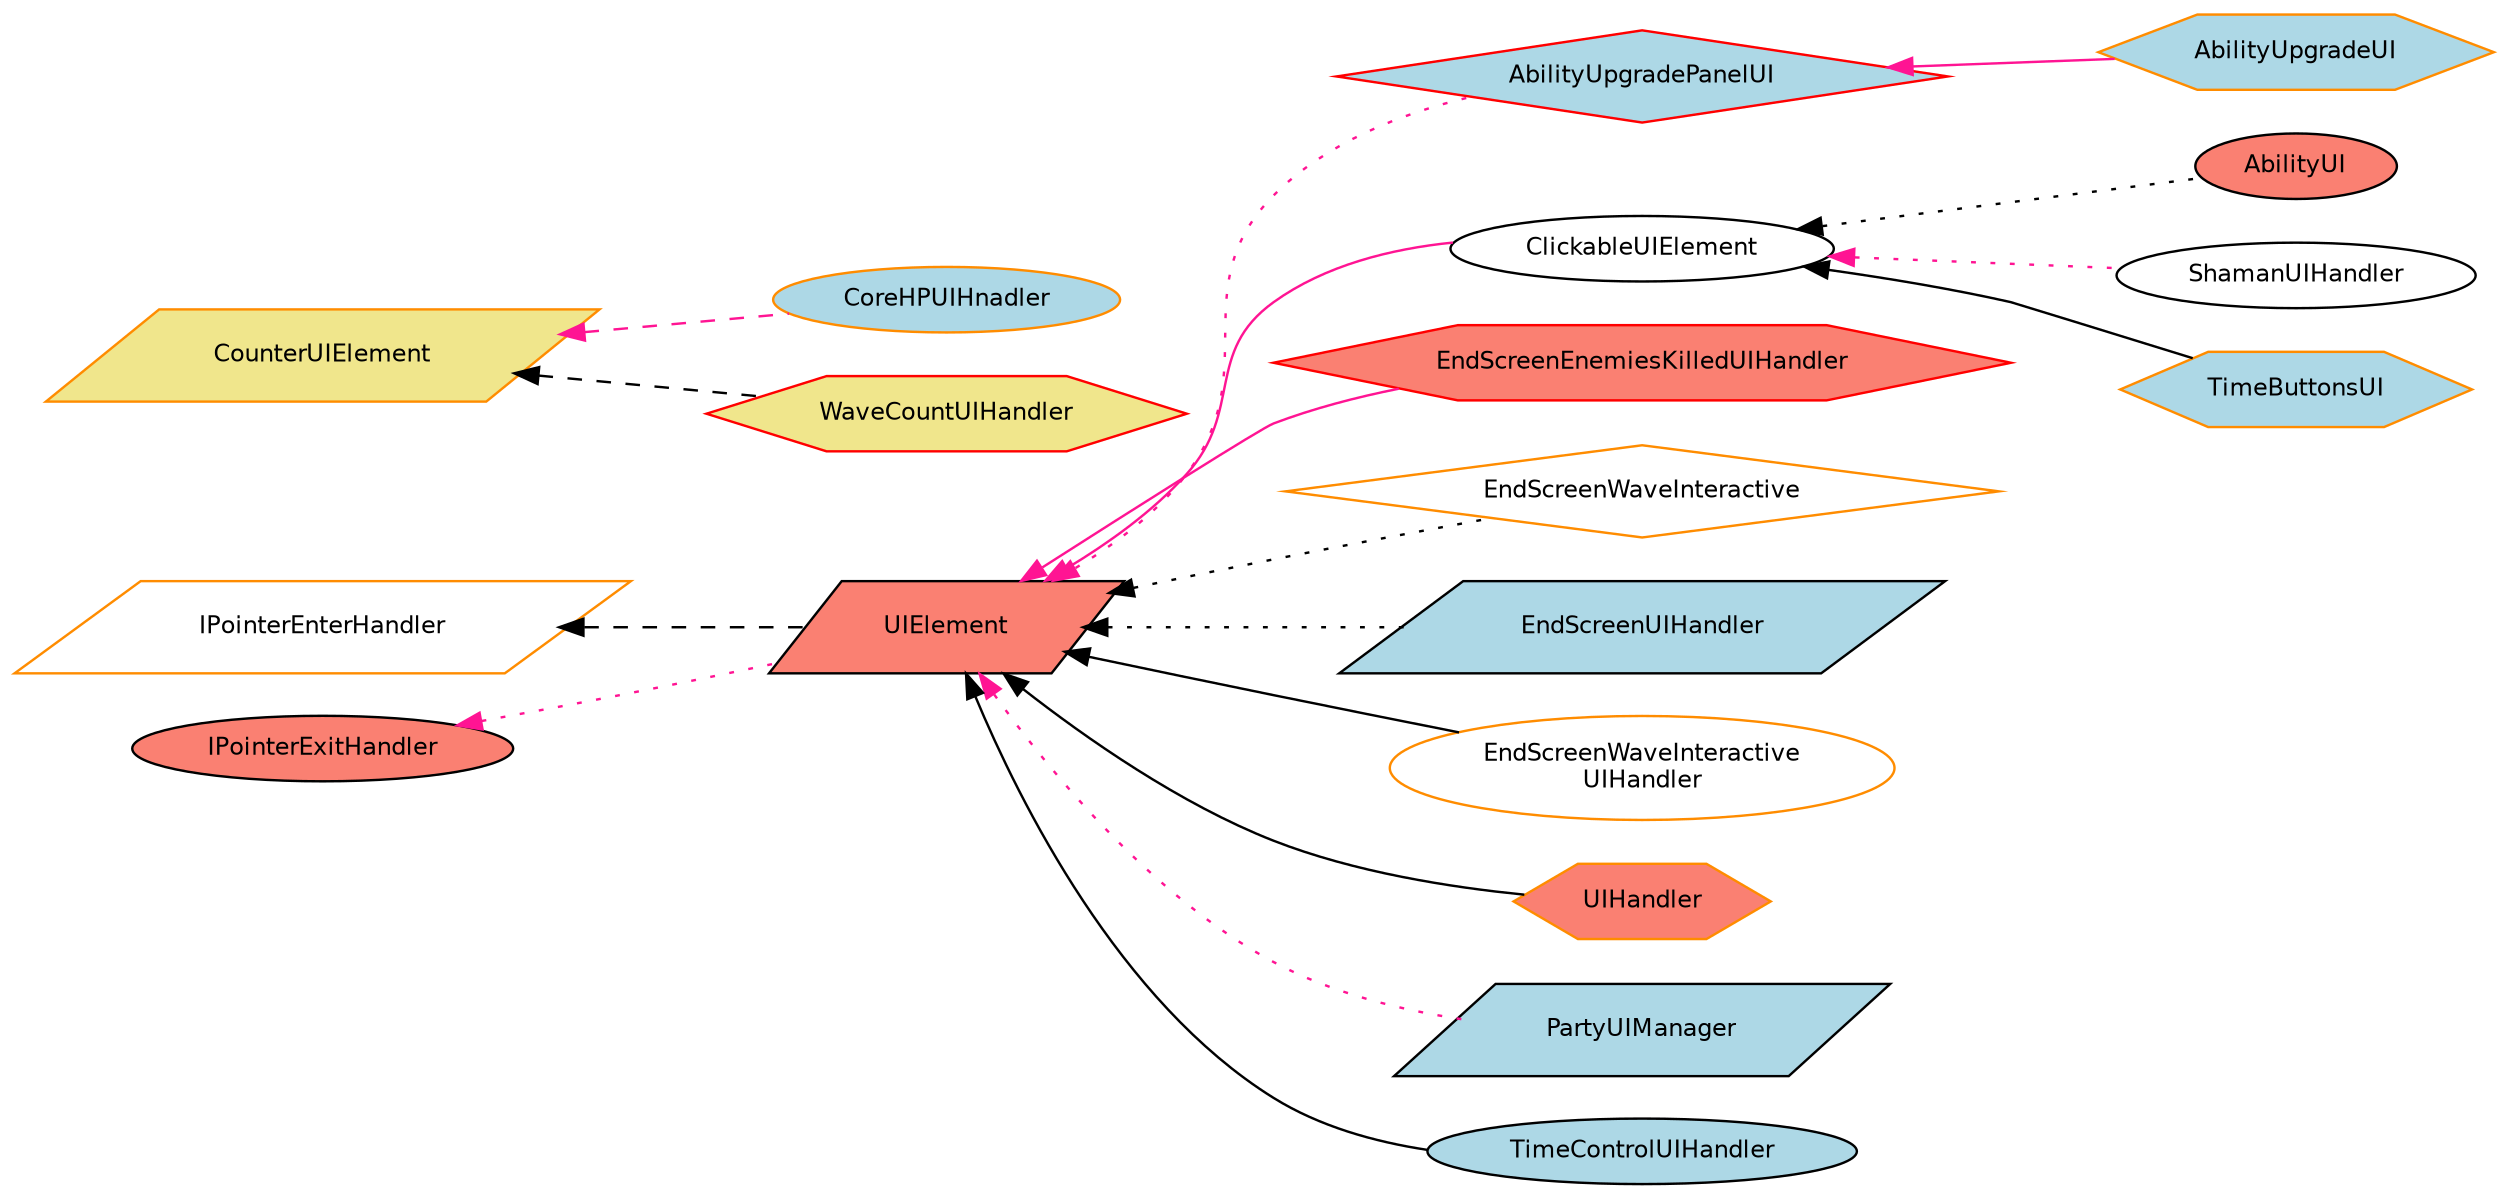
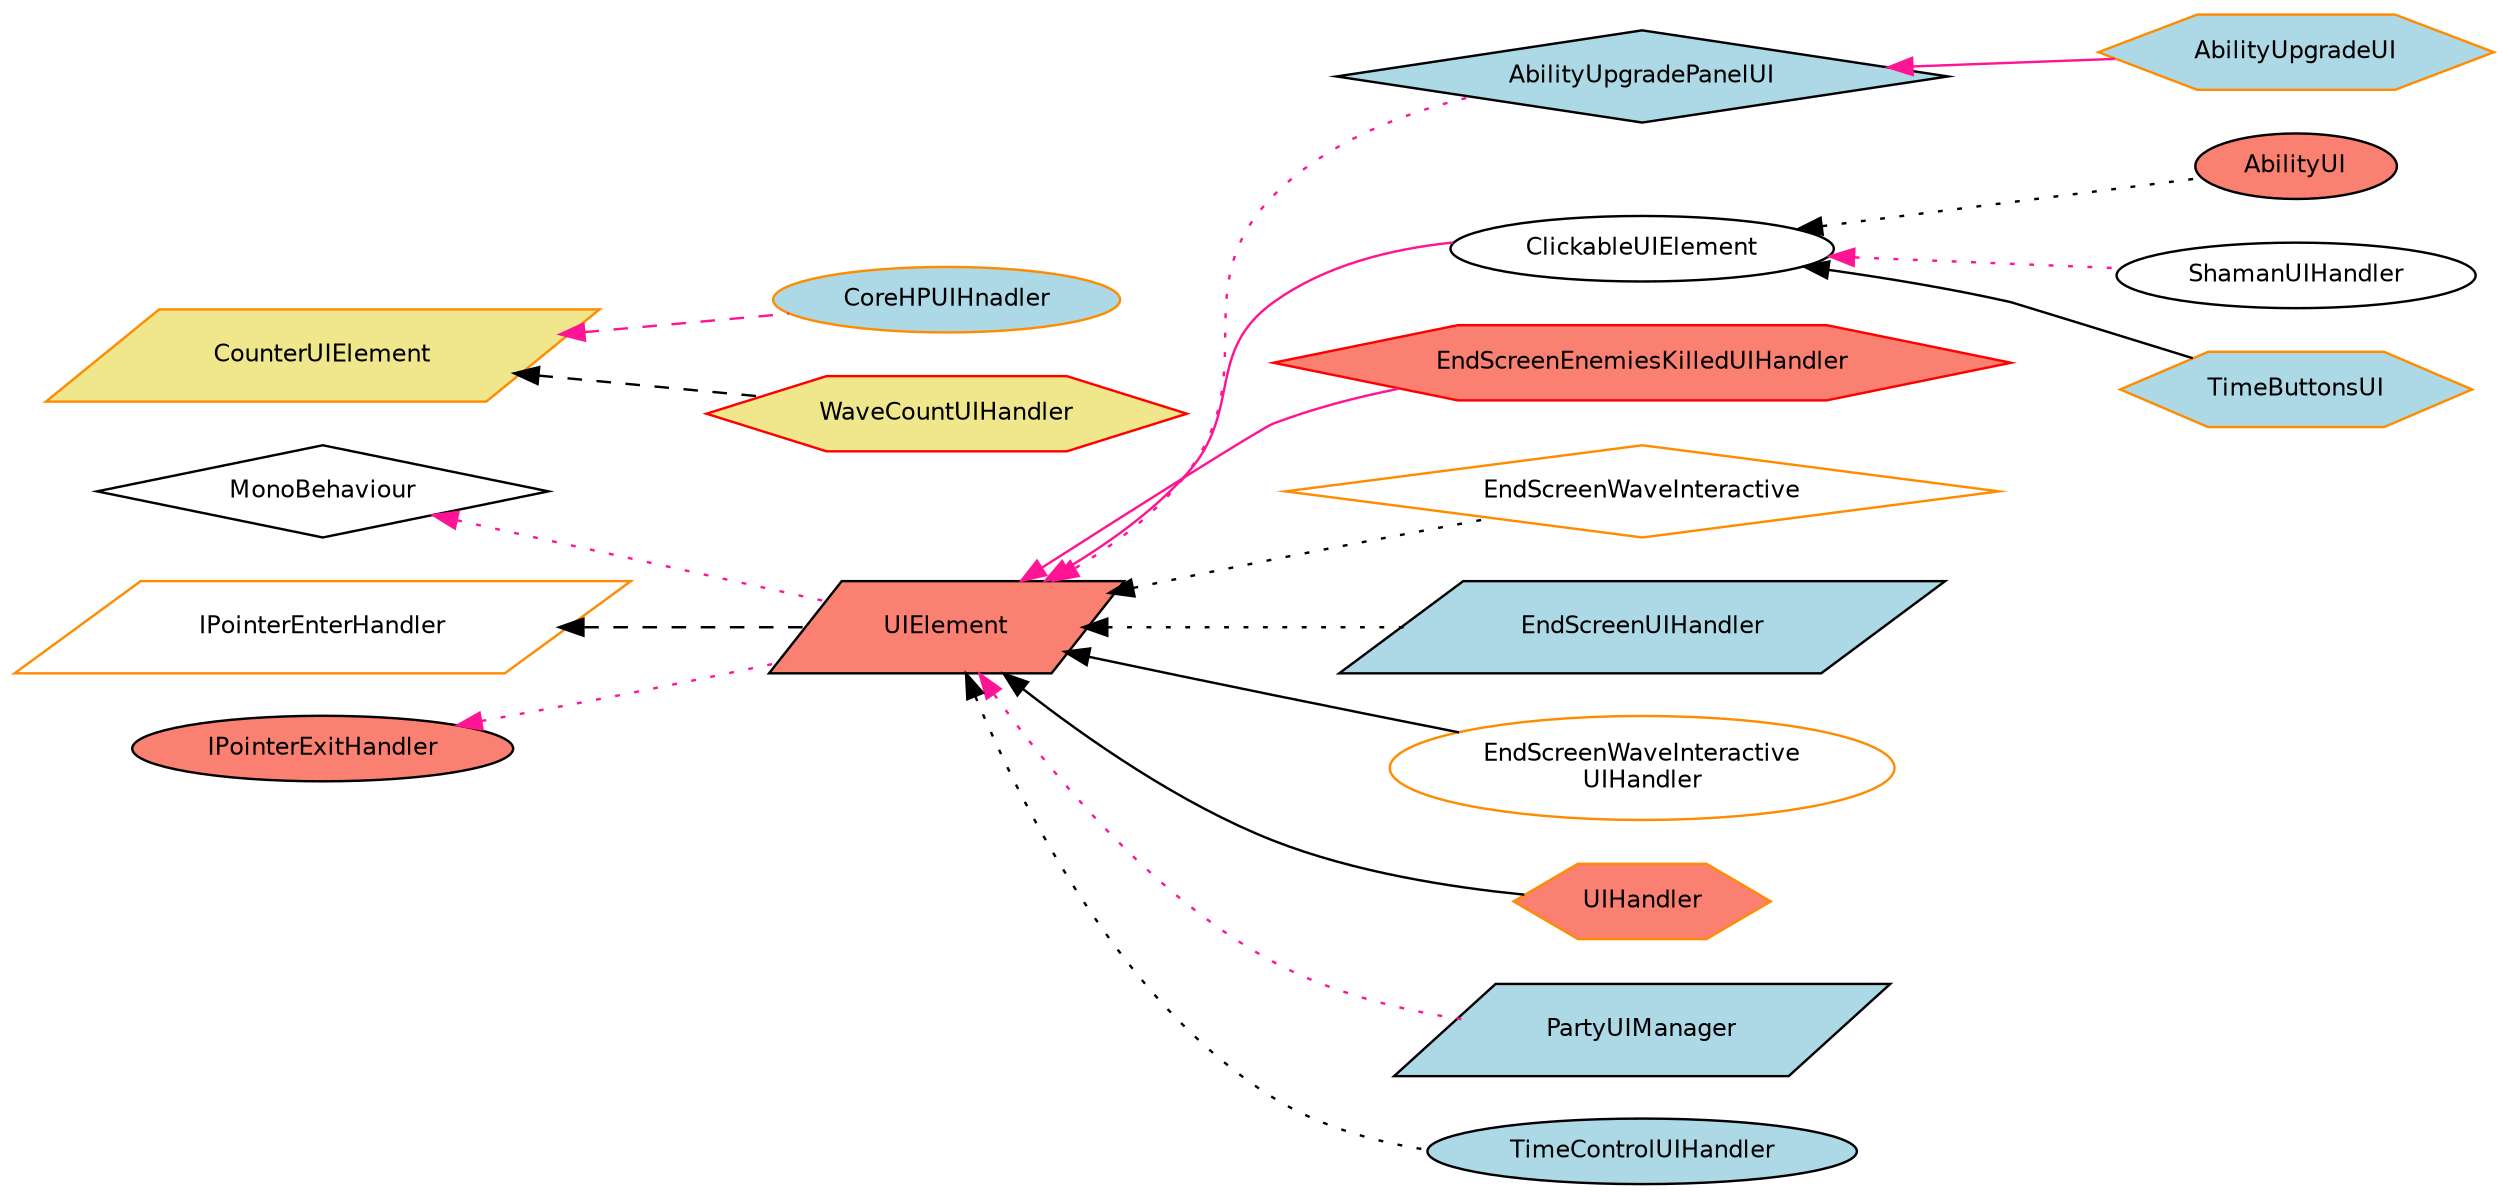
(1642, 76) -> (1642, 76)
none -> (323, 491)
(1146, 984) -> (1146, 984)
